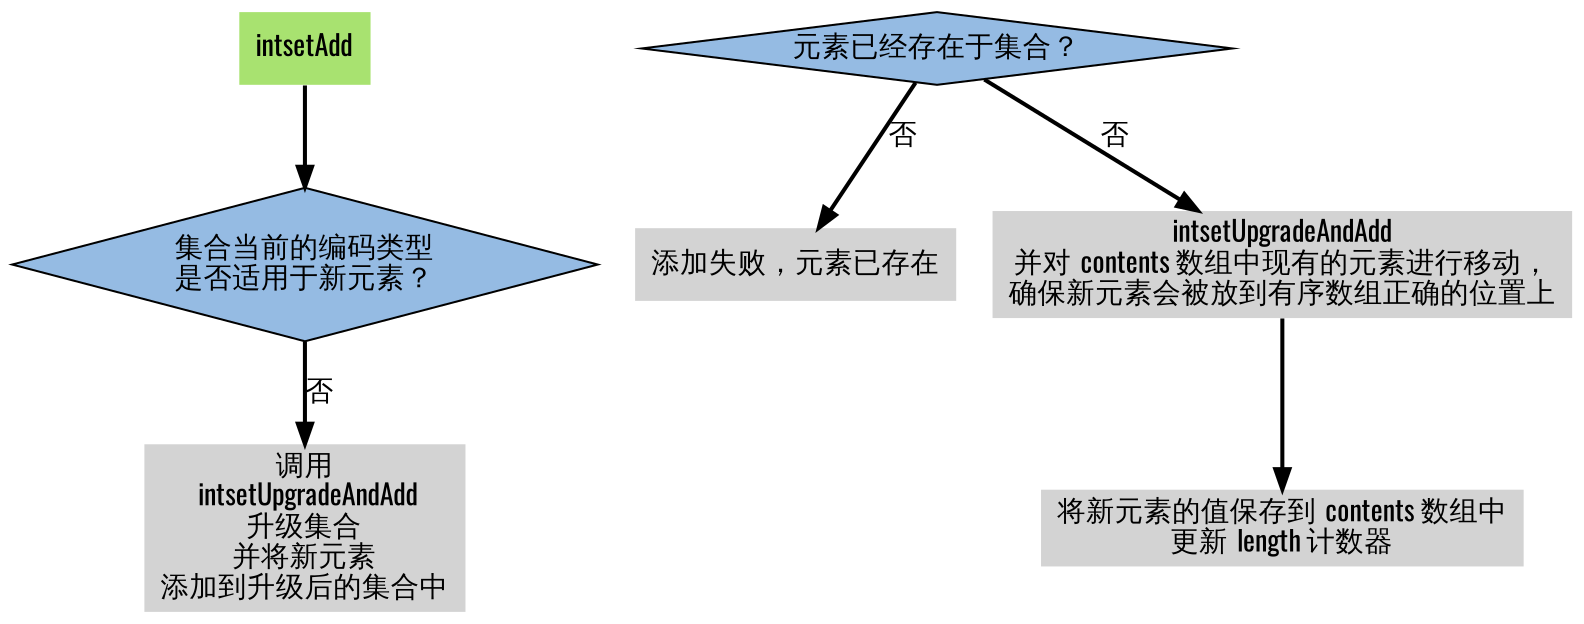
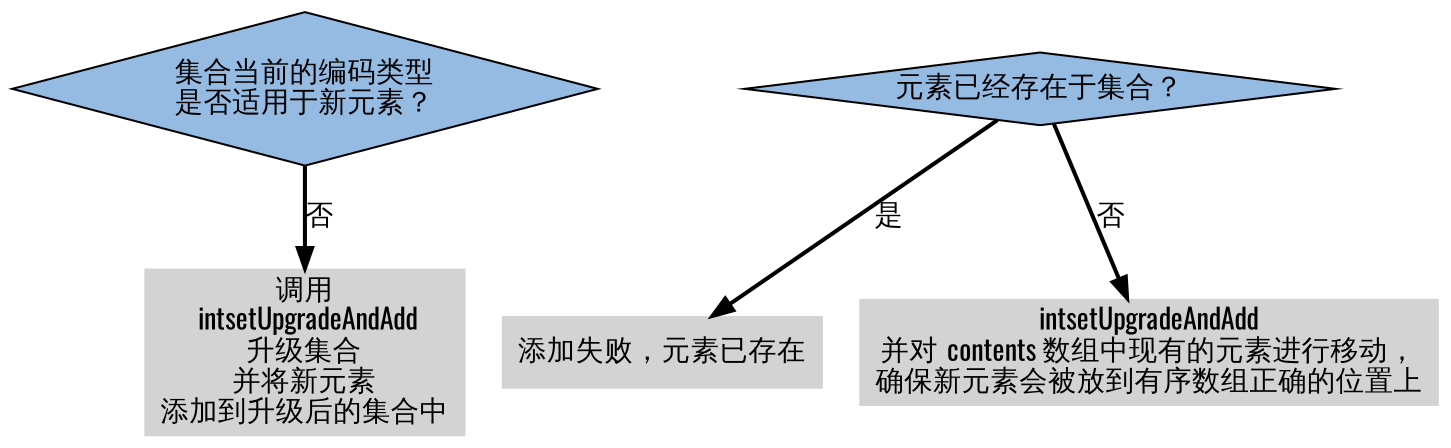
(305, 48) -> none
(904, 136) -> (890, 217)
(1282, 528) -> none
